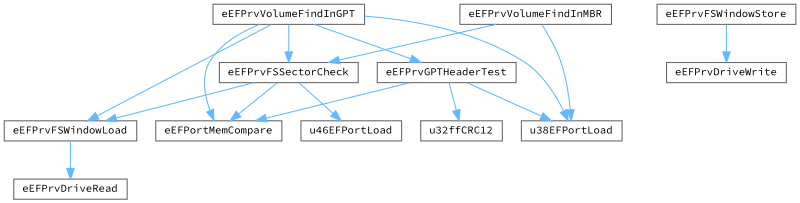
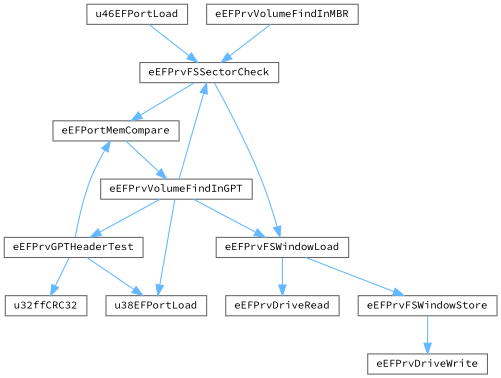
(562, 65) -> none
(208, 66) -> (142, 156)
(316, 98) -> (169, 40)
(462, 131) -> (46, 306)
none -> (350, 275)
